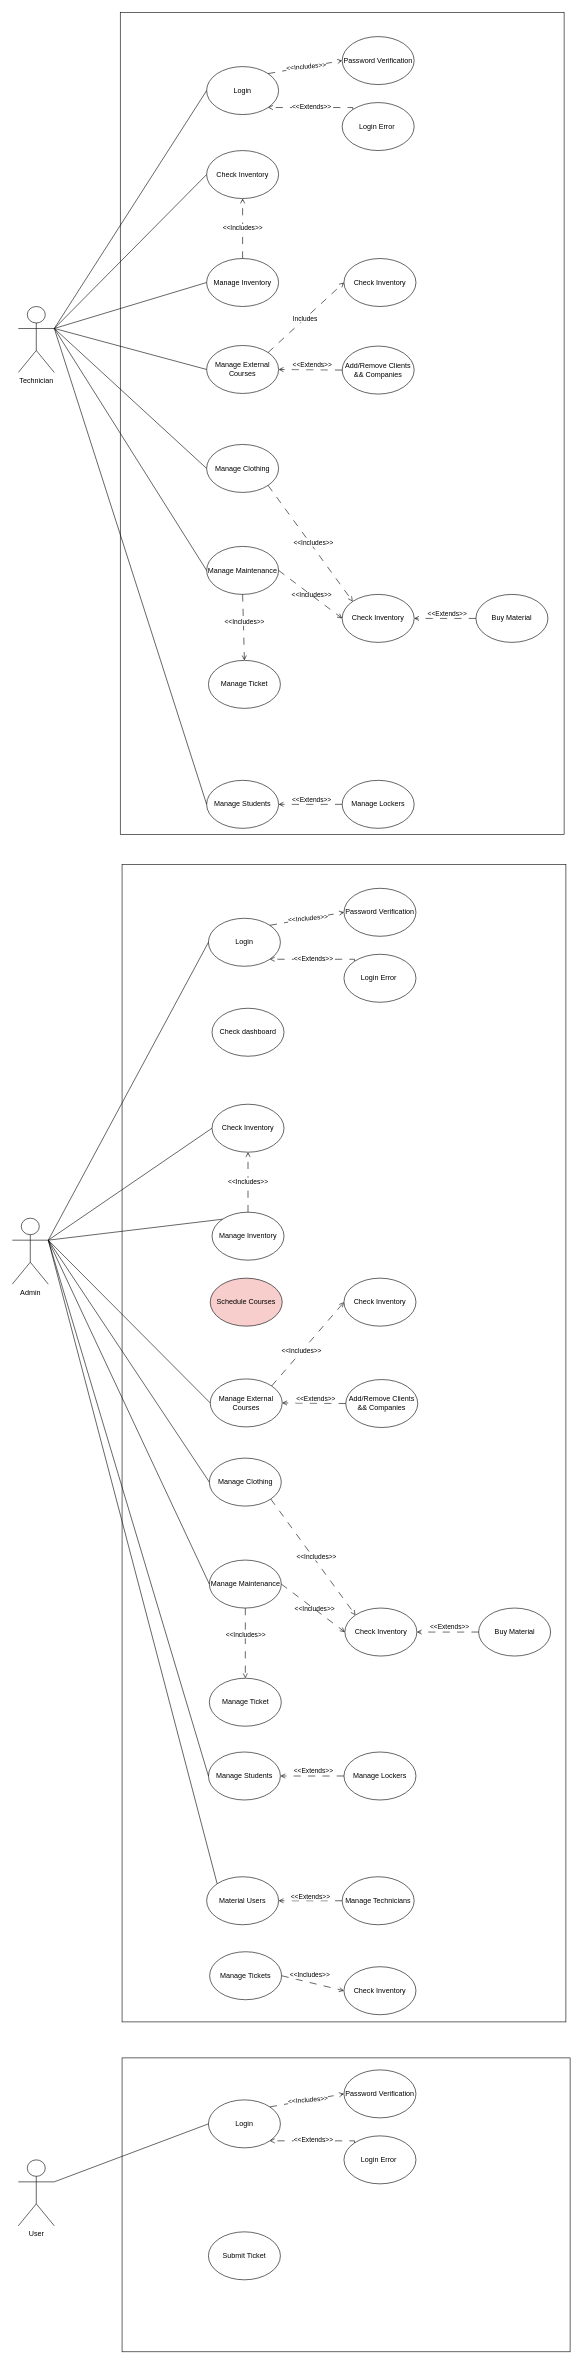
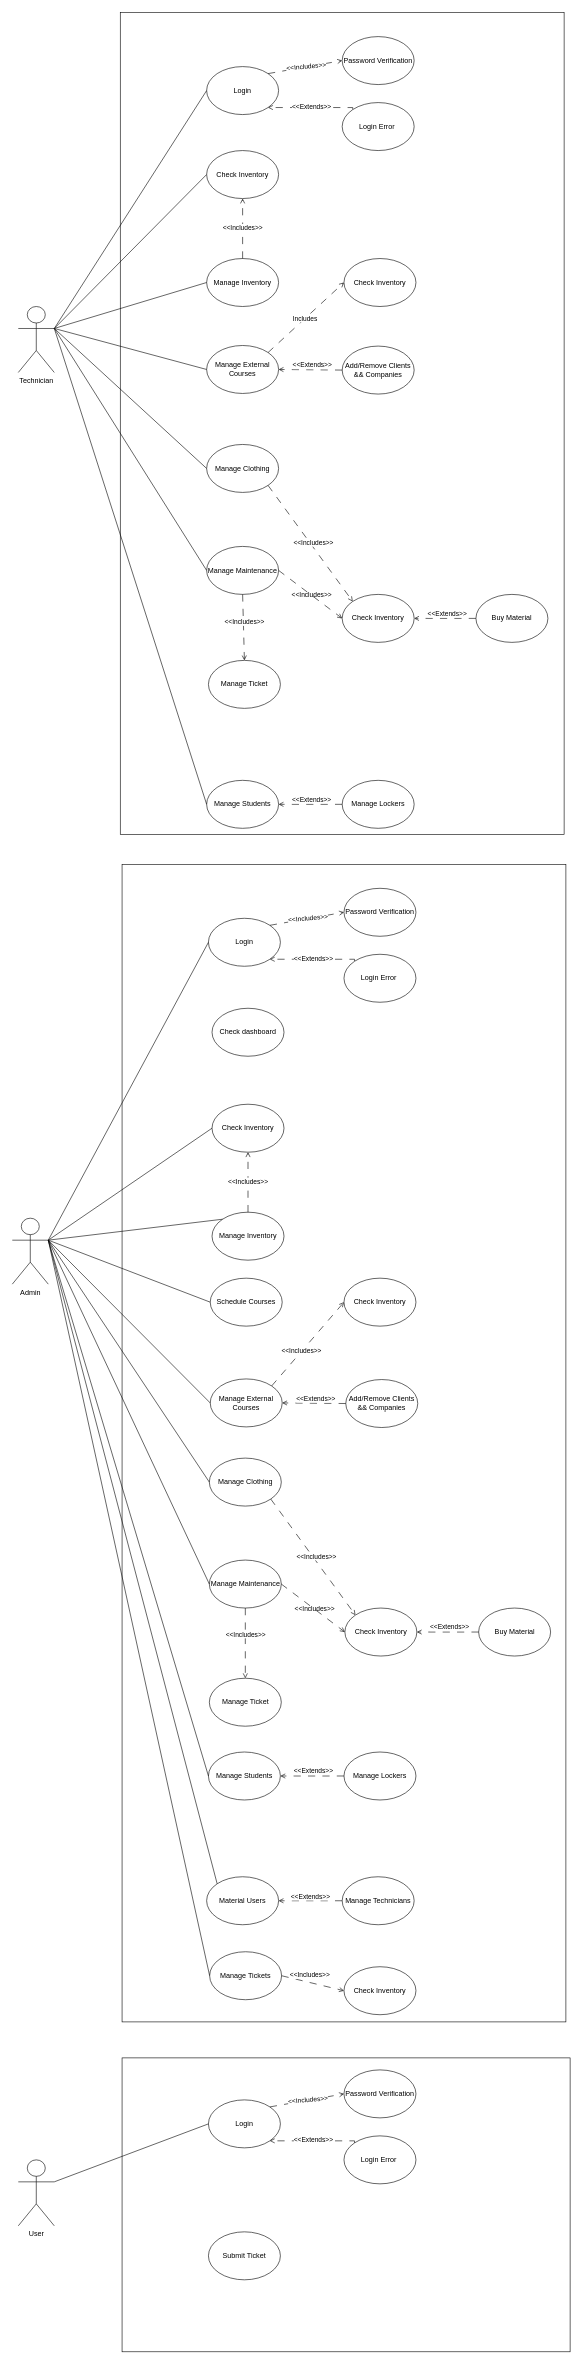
none -> (132, 1272)
(246, 1302) -> (246, 1302)
none -> (132, 1623)
